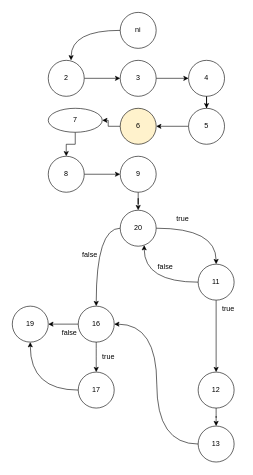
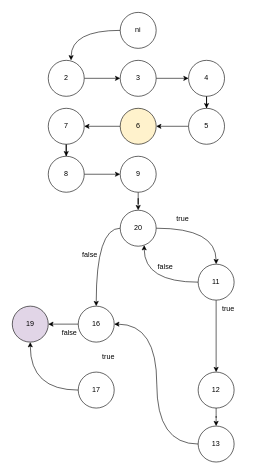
(75, 120) -> (66, 126)
(30, 324) -> (30, 324)
(96, 366) -> none
